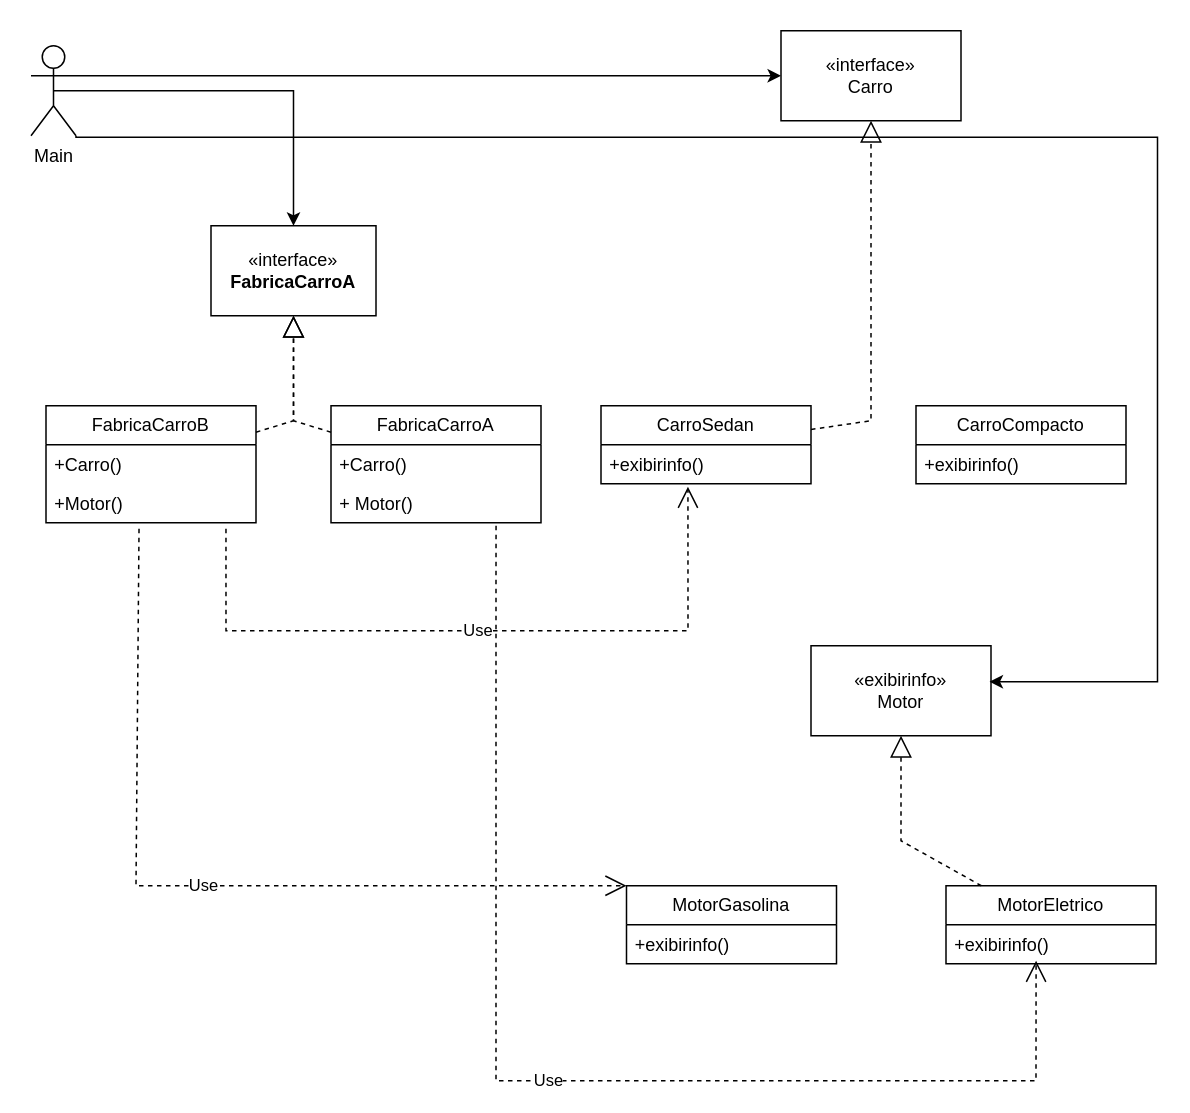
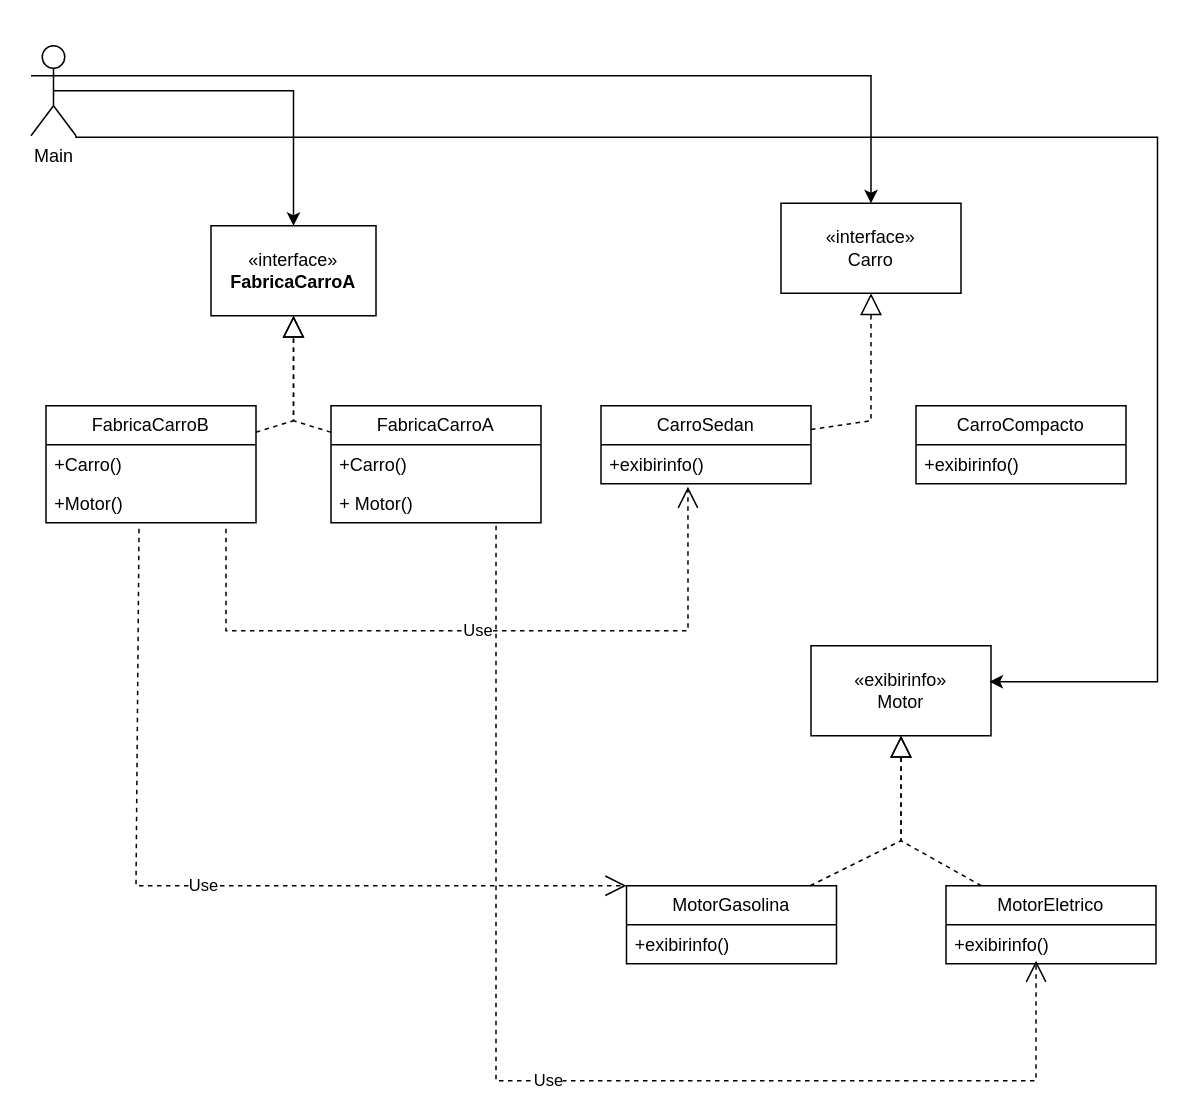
(871, 76) -> (871, 248)
none -> (857, 863)
